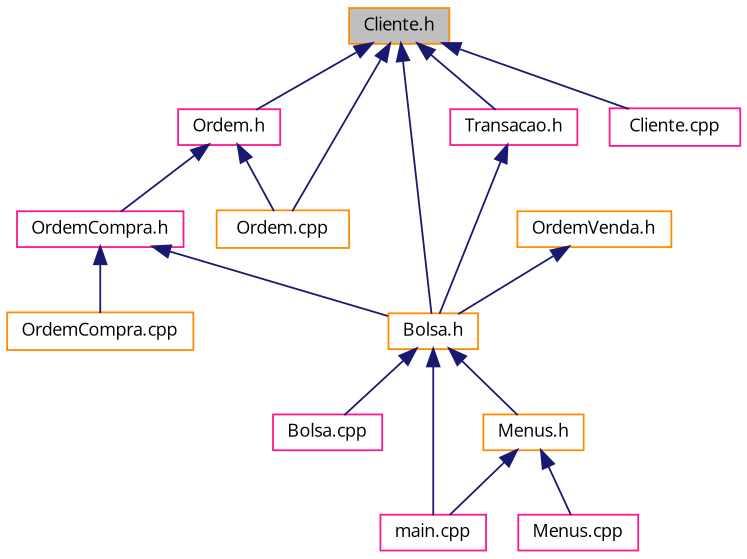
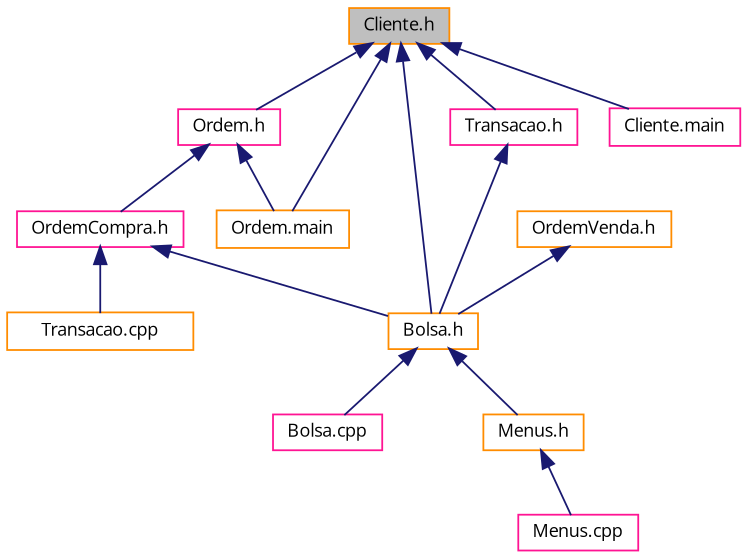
(675, 127) -> (675, 127)
(283, 229) -> (283, 229)
(100, 331) -> (100, 331)
(433, 533) -> none
